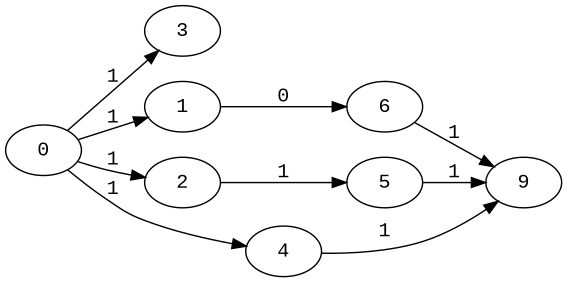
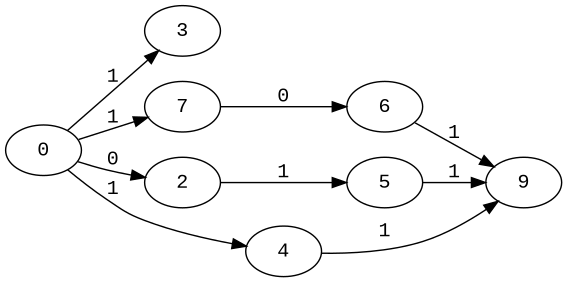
(183, 107) -> (183, 107)
(113, 159) -> (113, 159)
